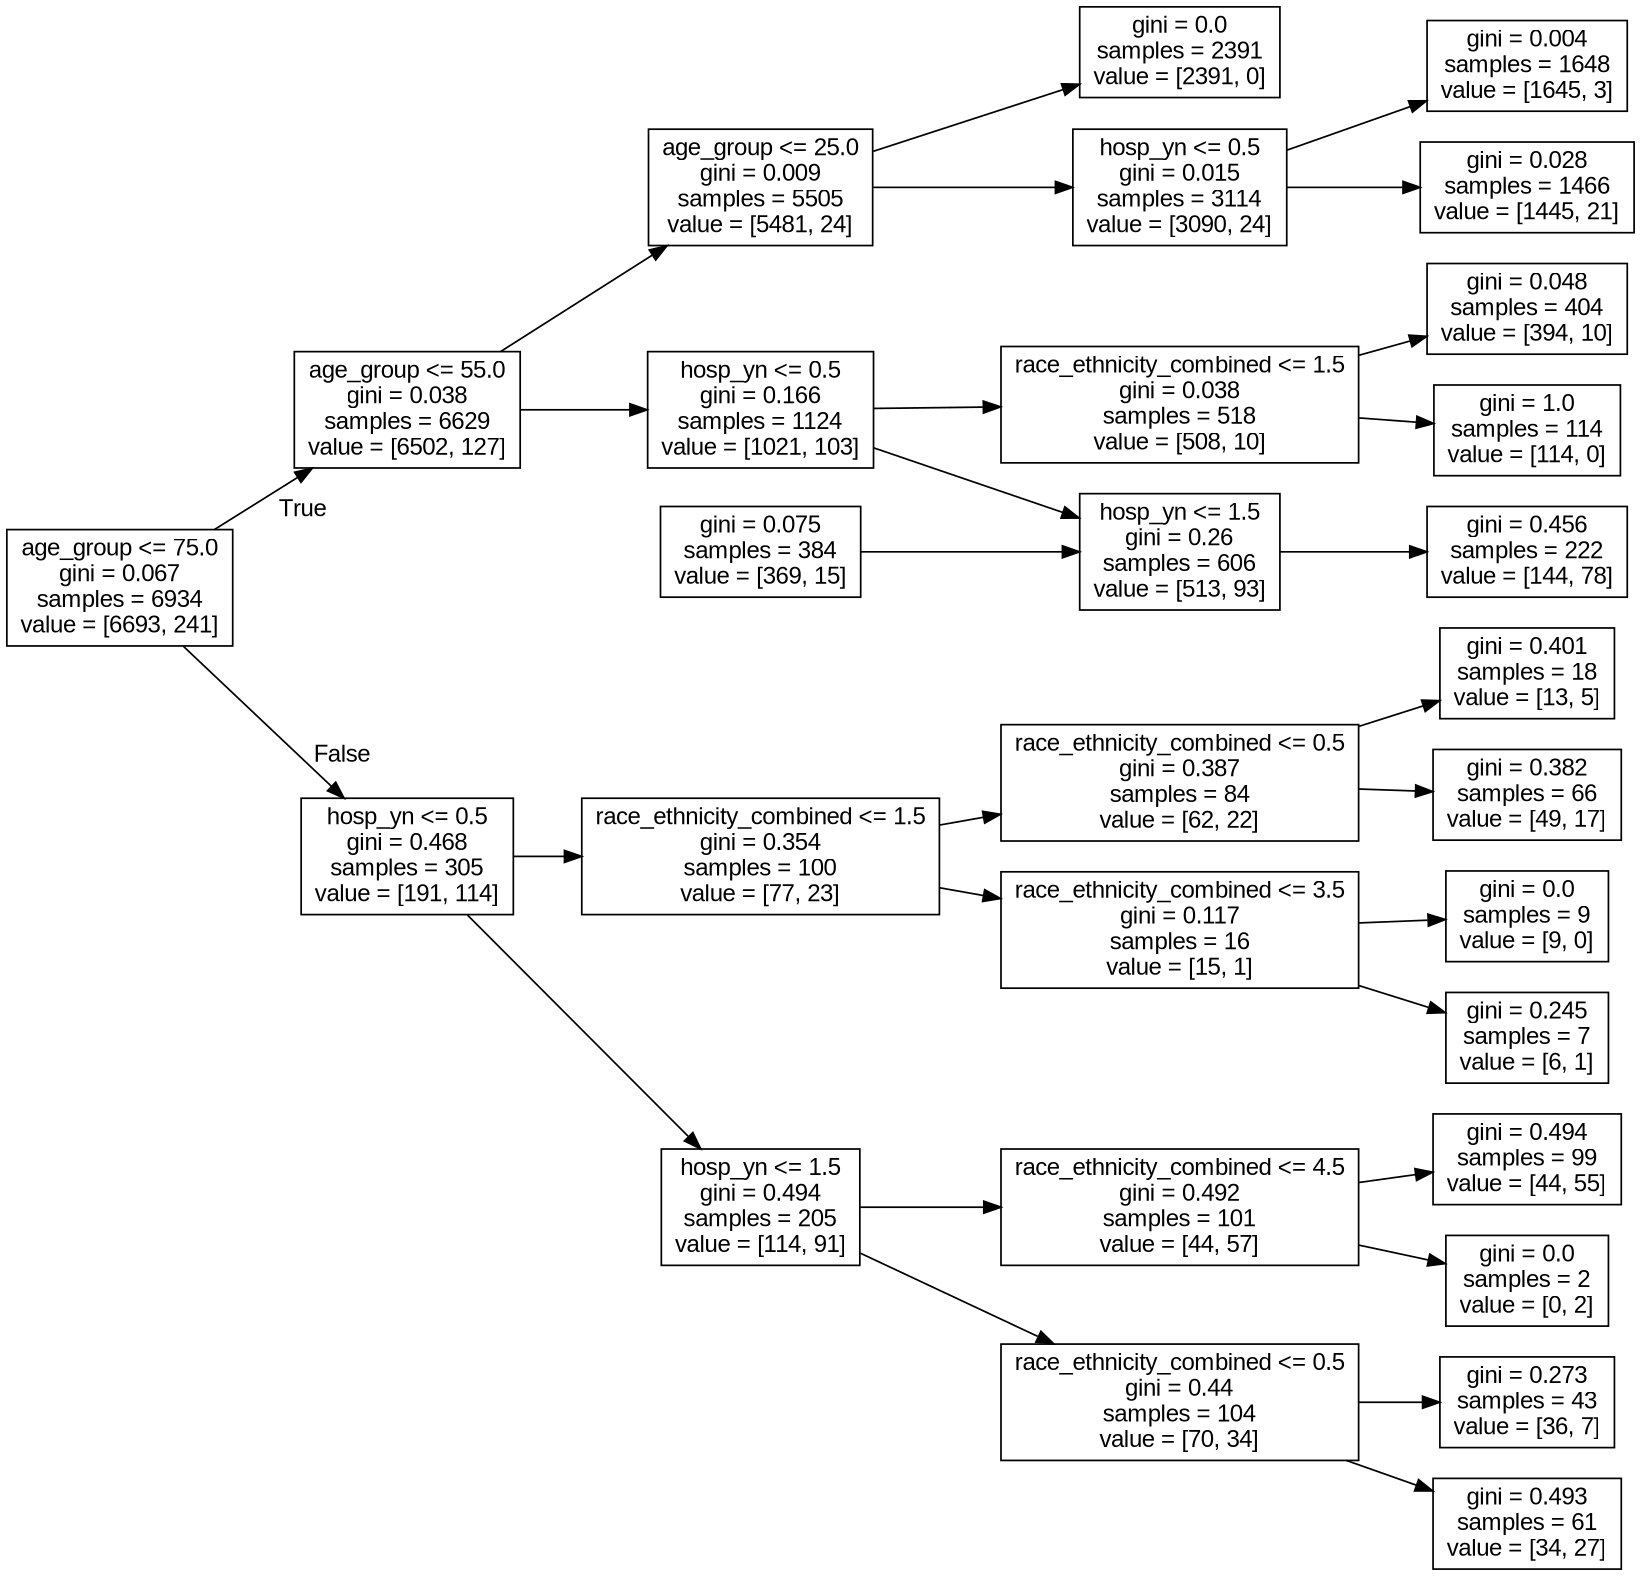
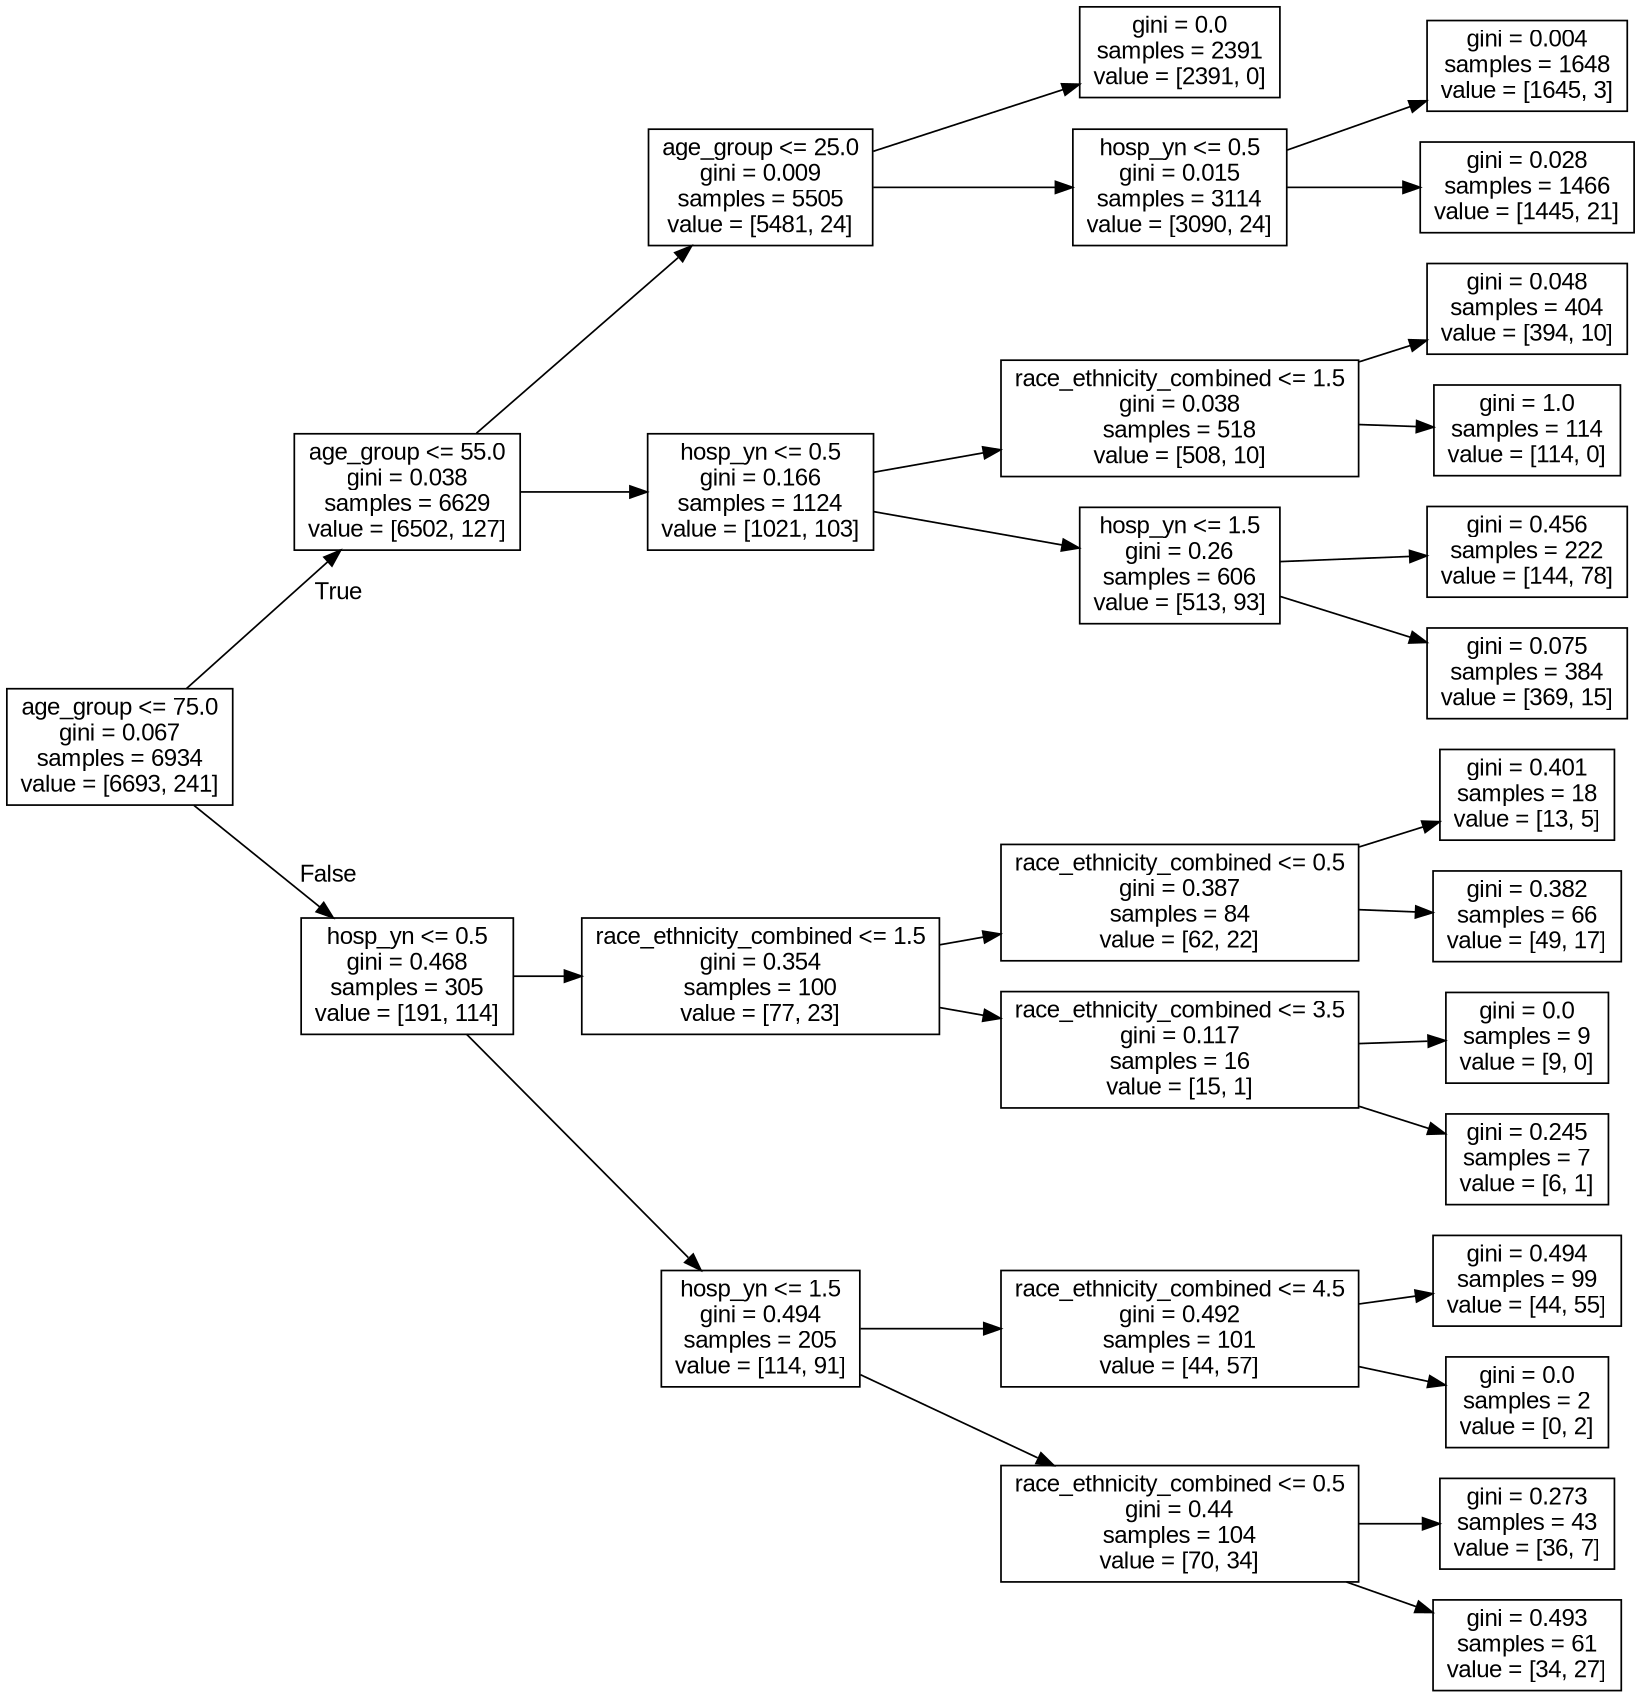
(961, 552) -> (1345, 617)
